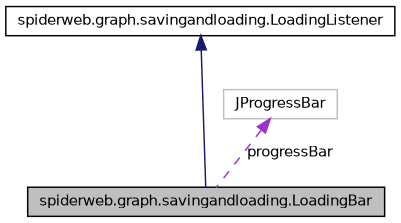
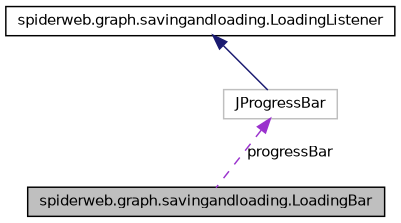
(203, 119) -> (246, 68)
